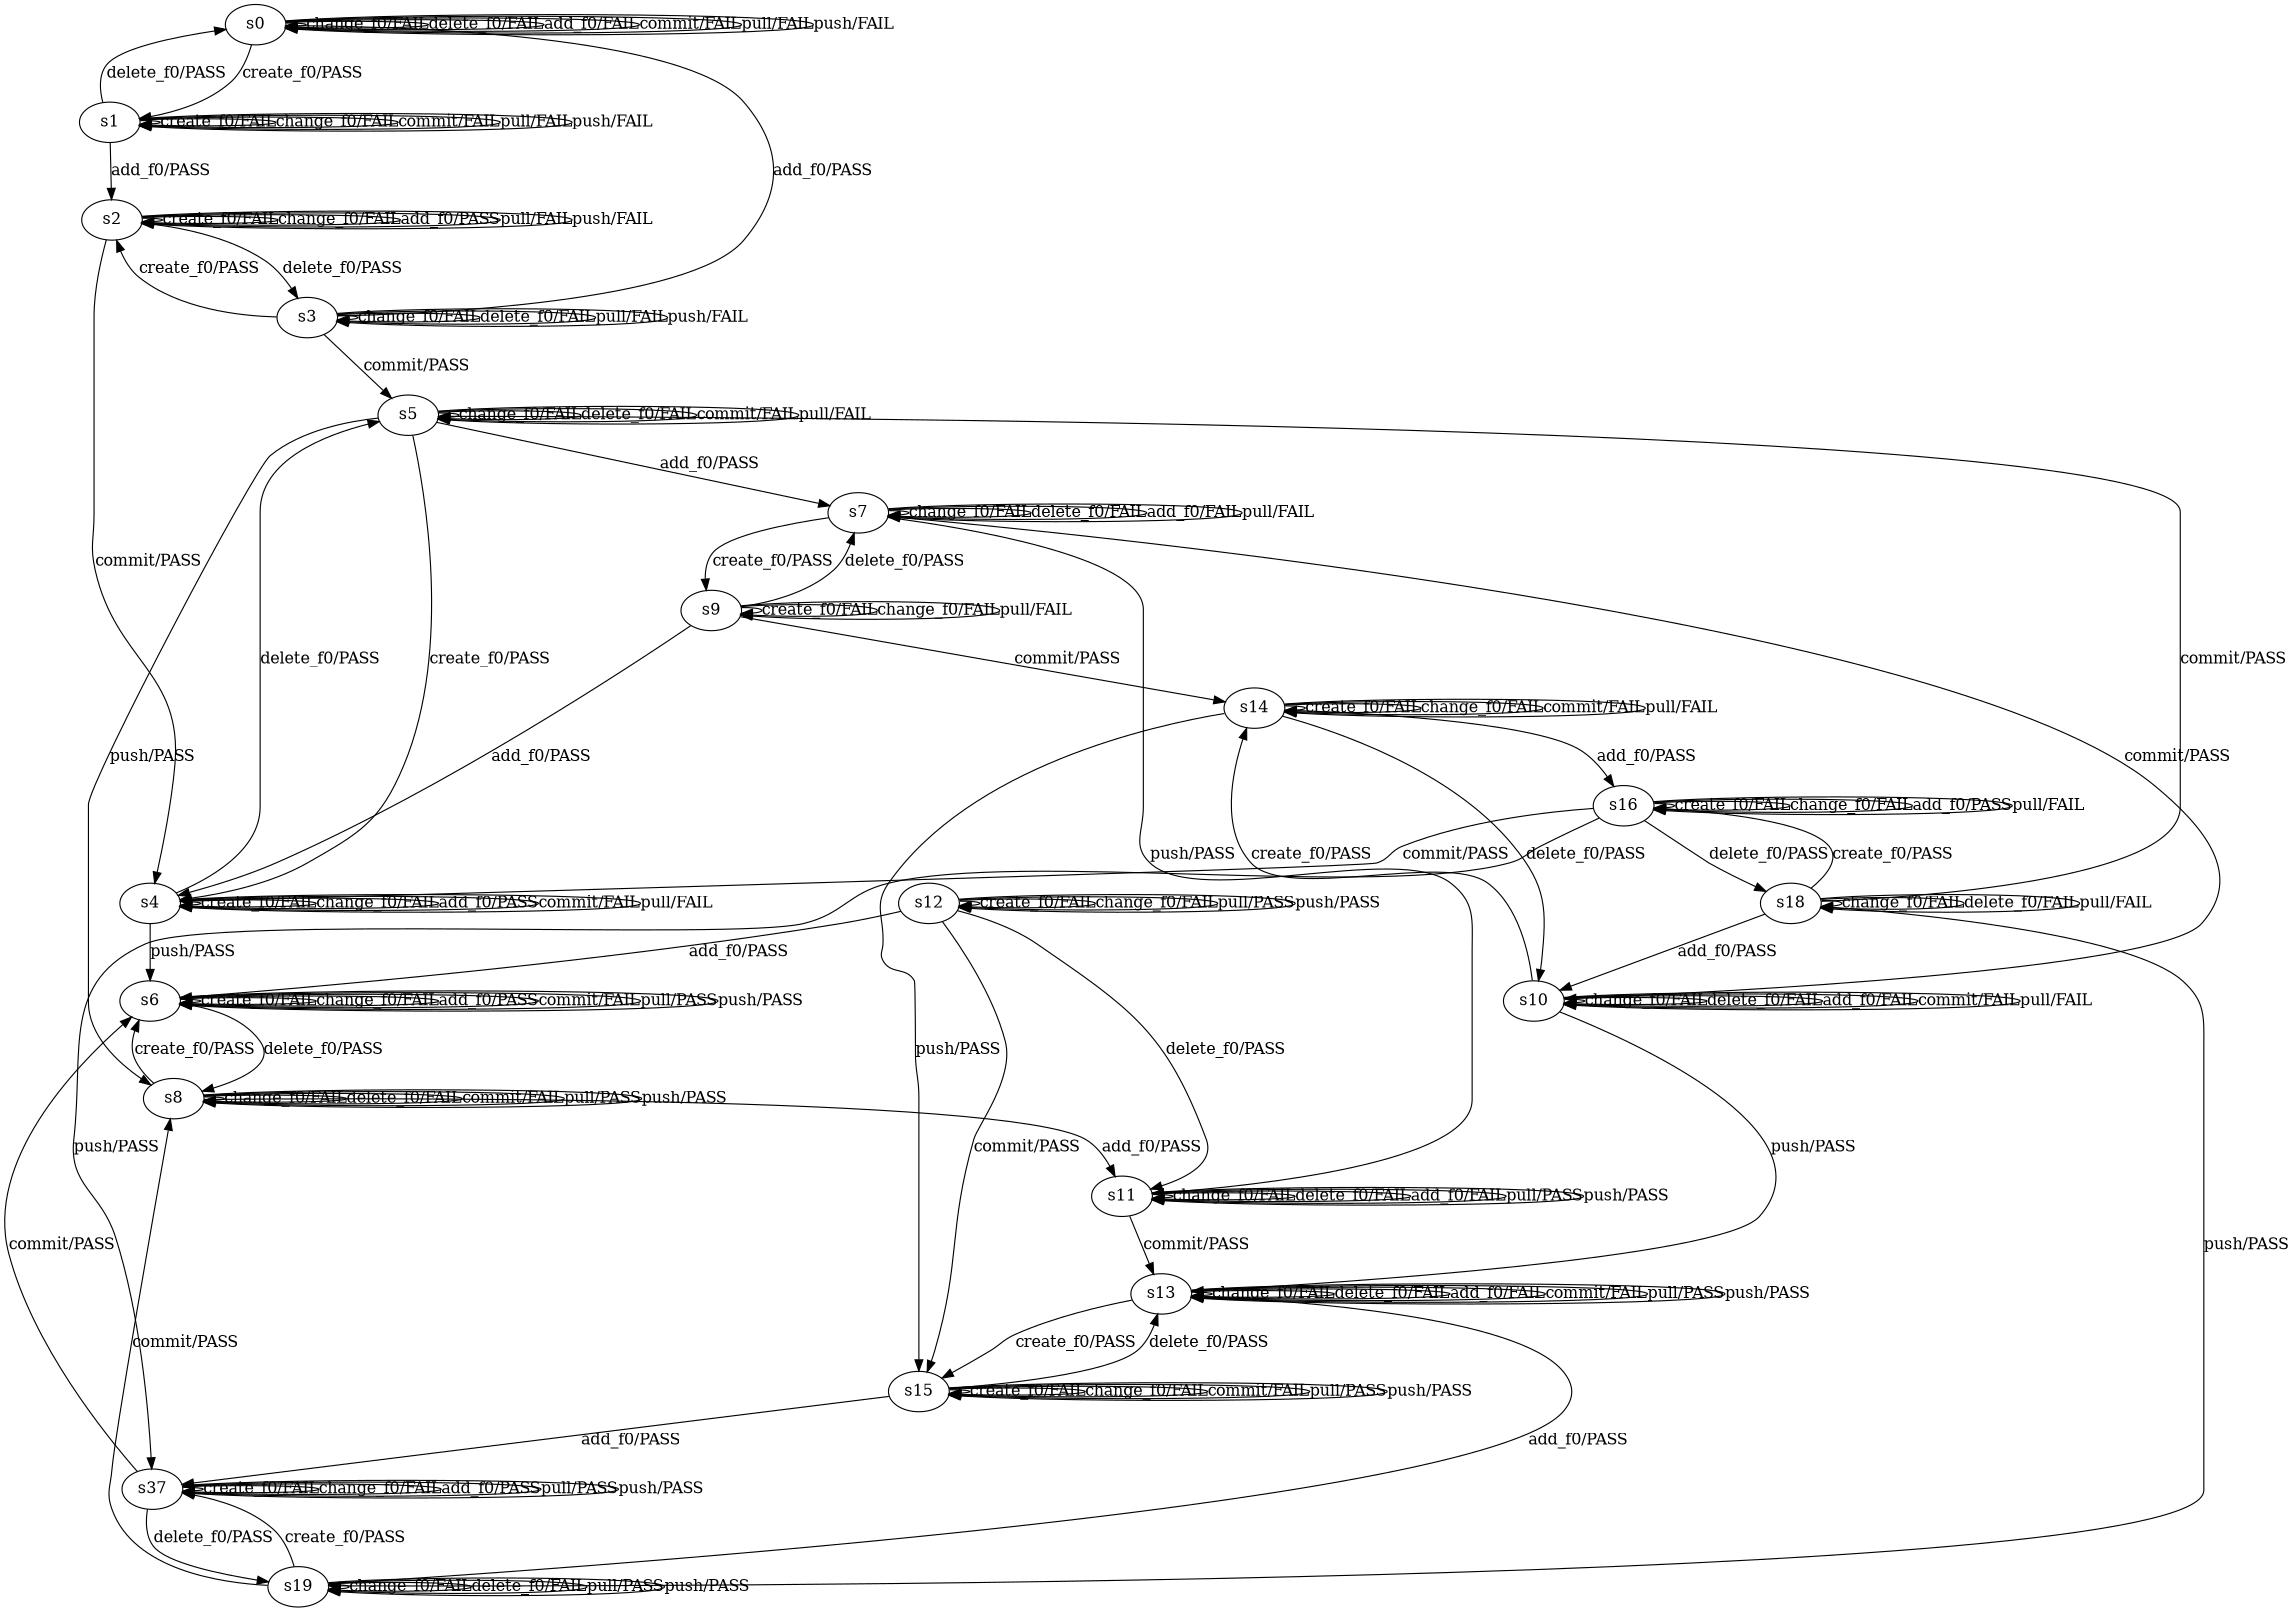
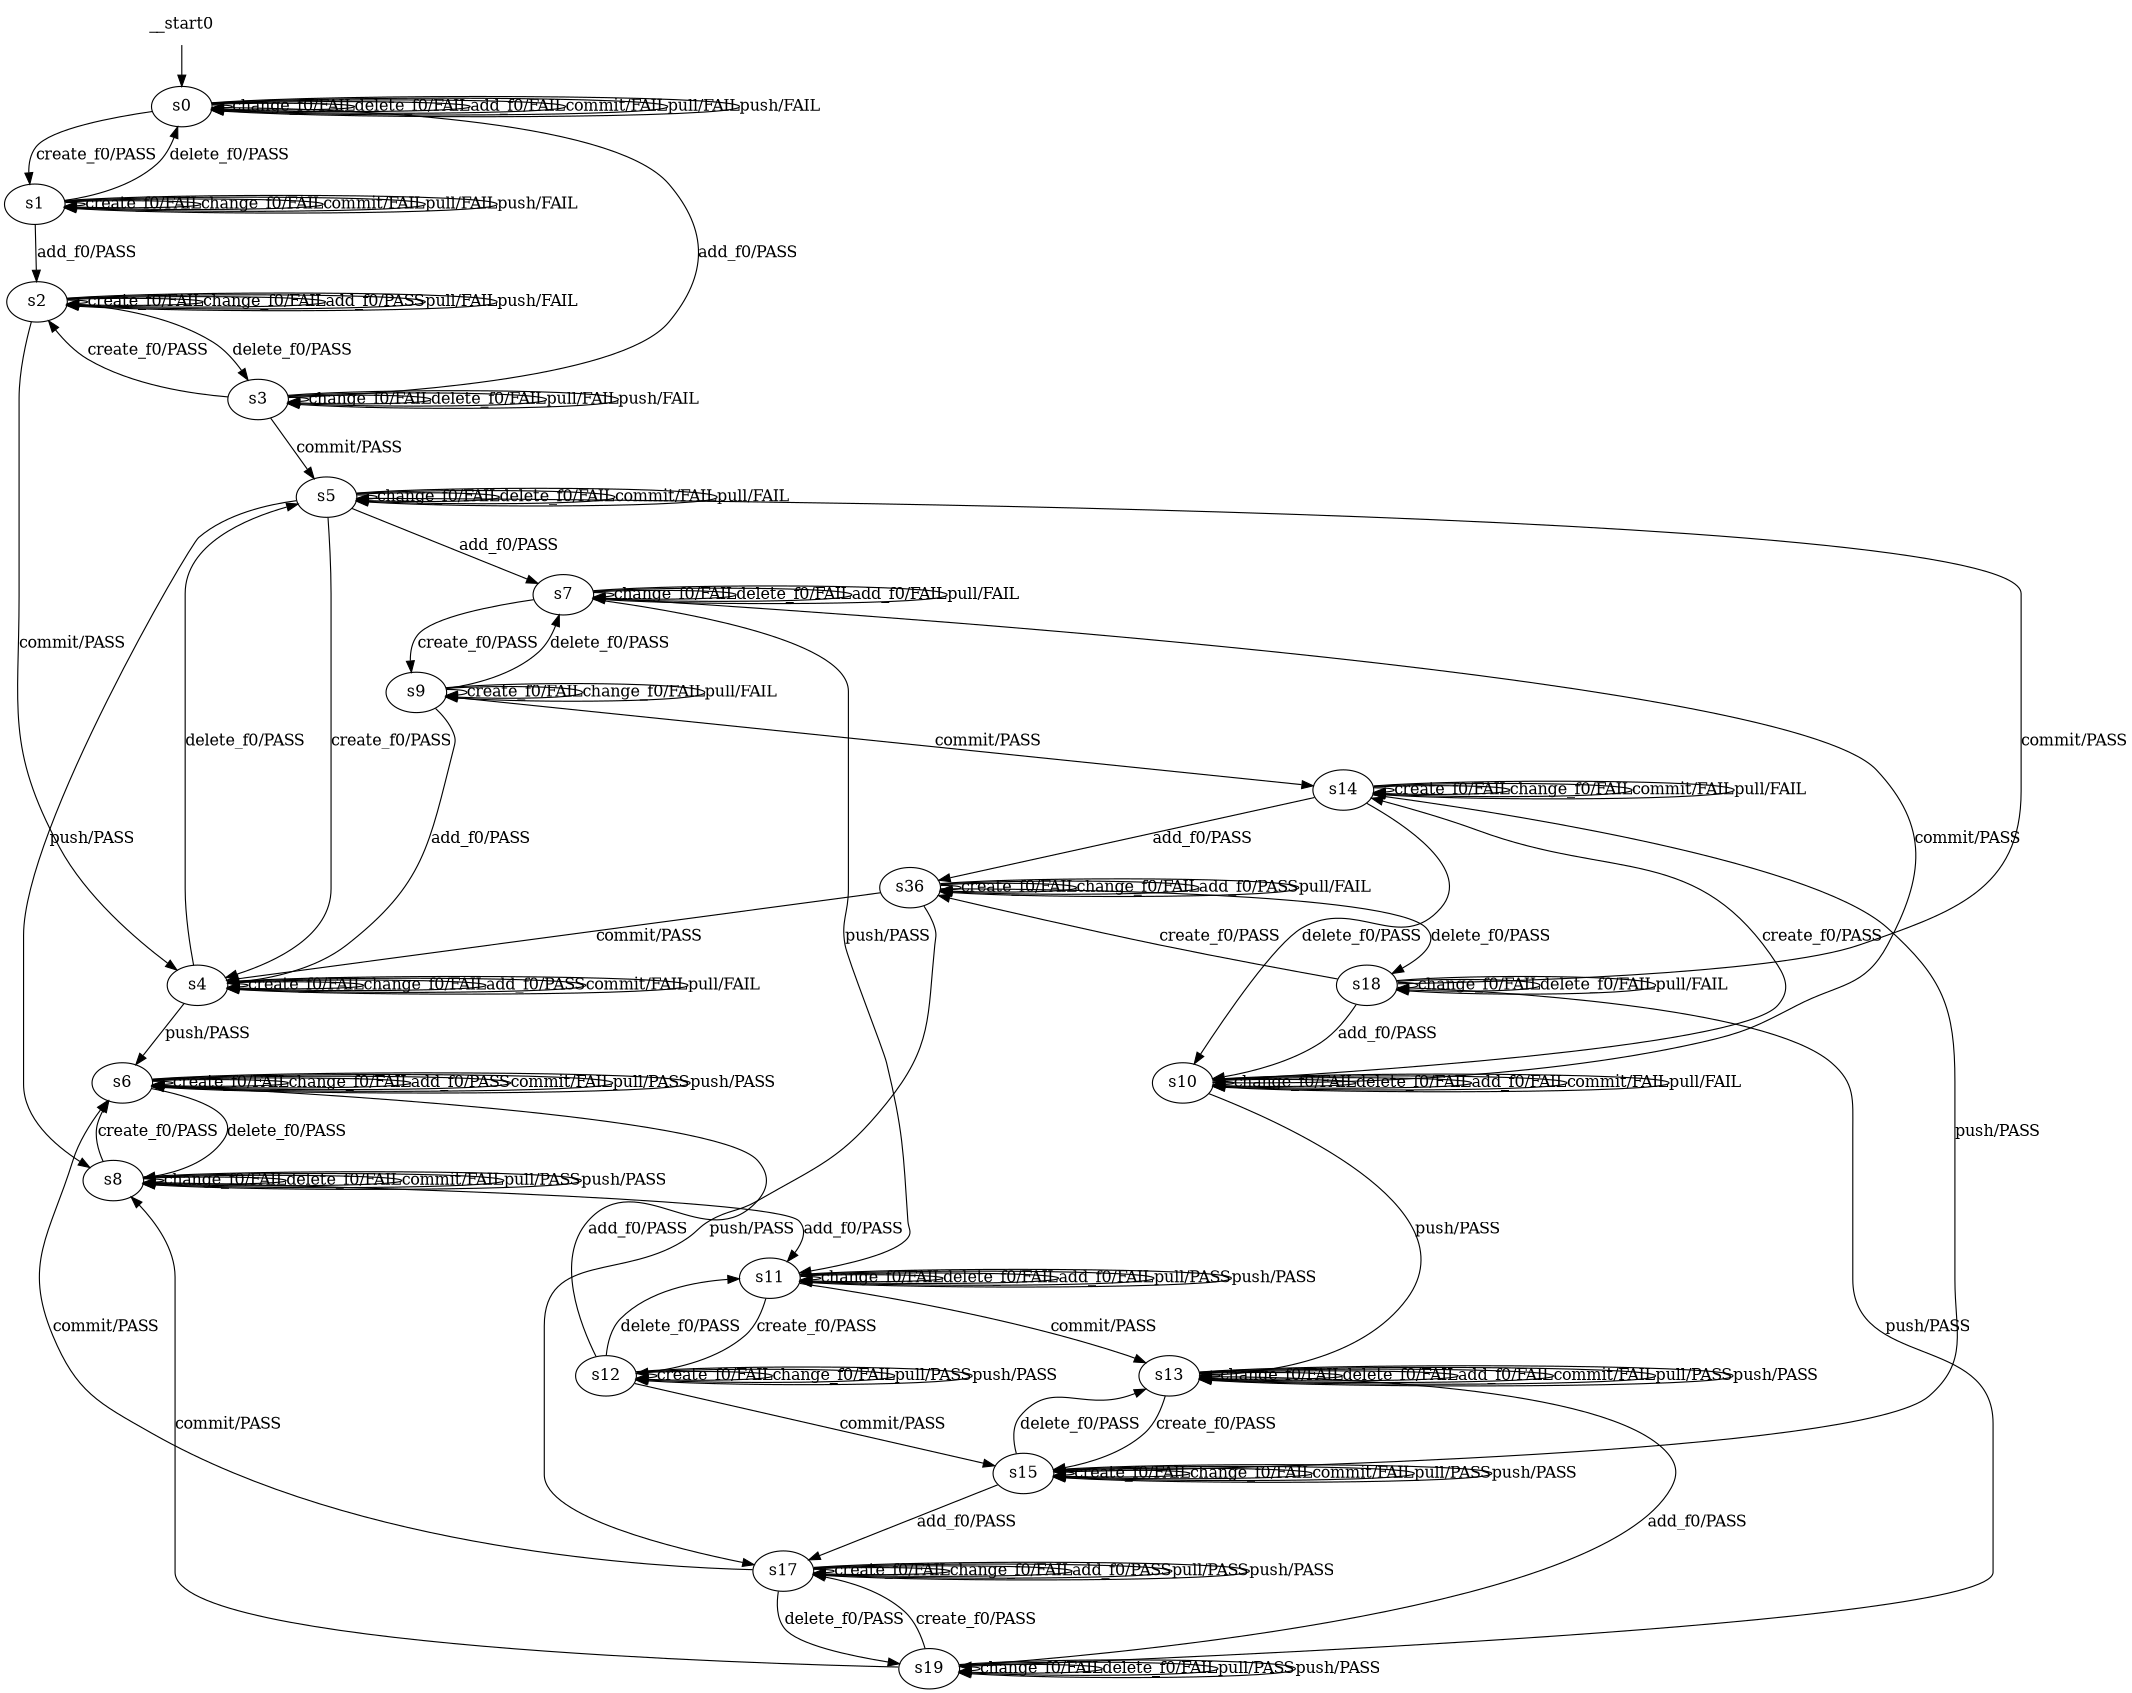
none -> (182, 25)
(1624, 806) -> (910, 888)
none -> (719, 1352)
(152, 1489) -> (783, 1571)
